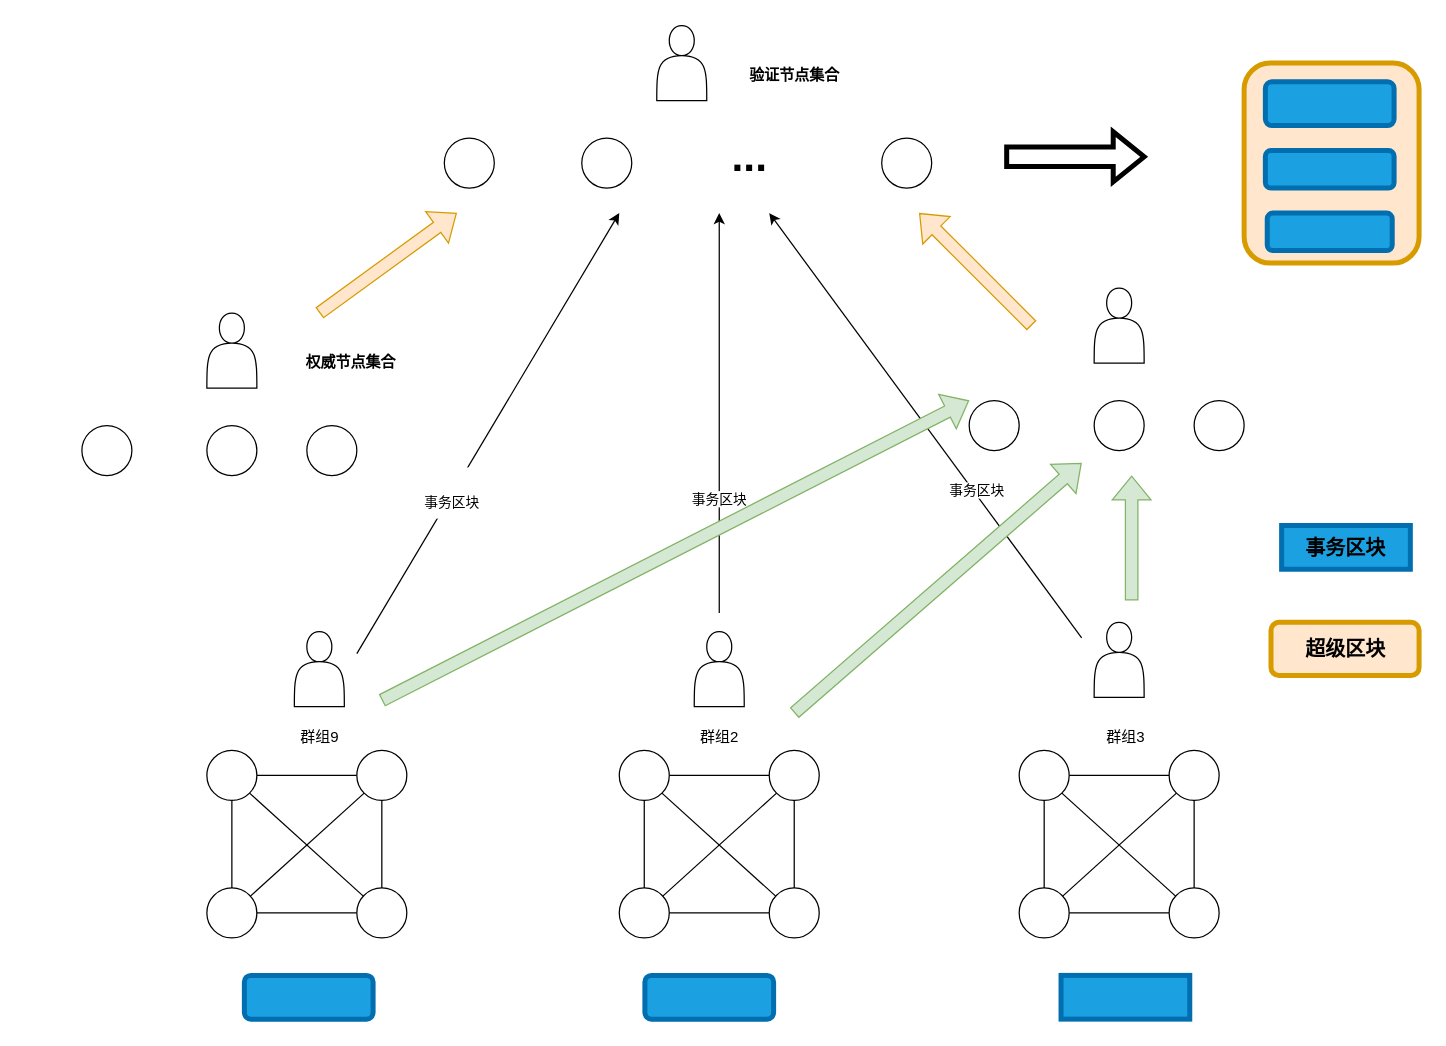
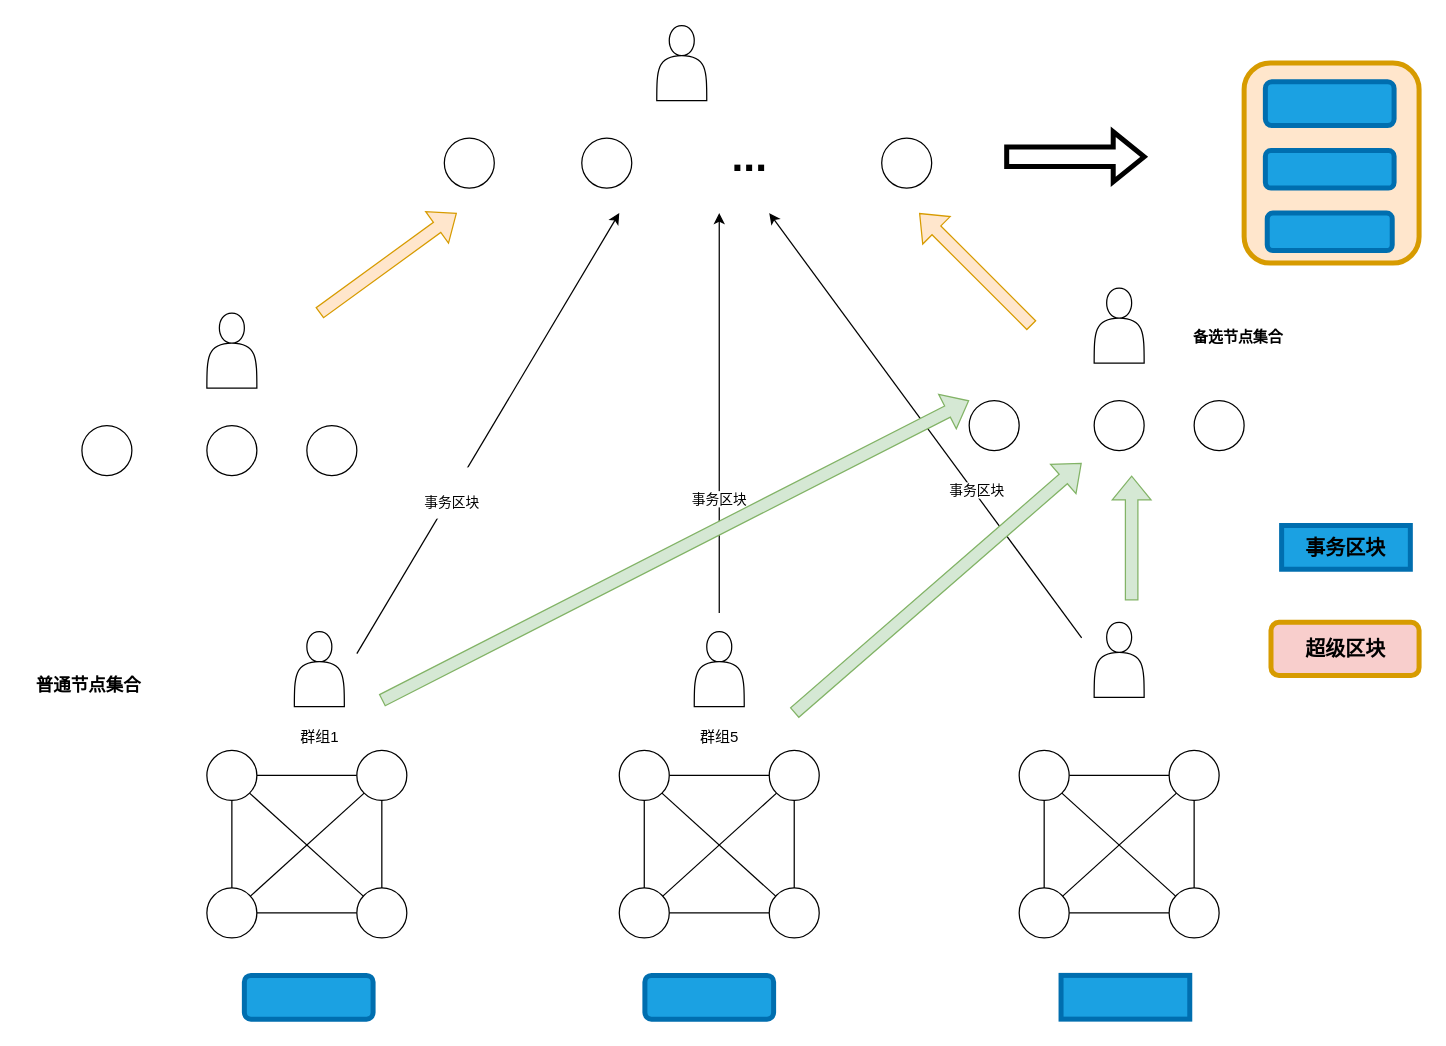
(794, 76) -> none
none -> (1238, 338)
(351, 363) -> none
(1345, 649) -> (1345, 649)
none -> (88, 685)
(320, 738) -> (320, 738)
(720, 738) -> (720, 738)
(1126, 738) -> none
